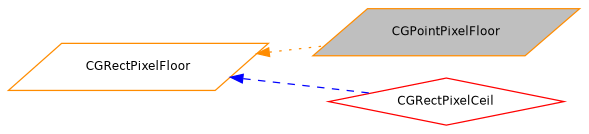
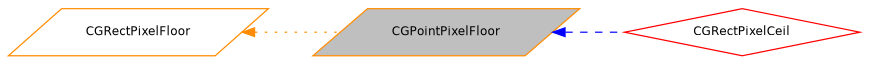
(307, 86) -> (595, 32)
